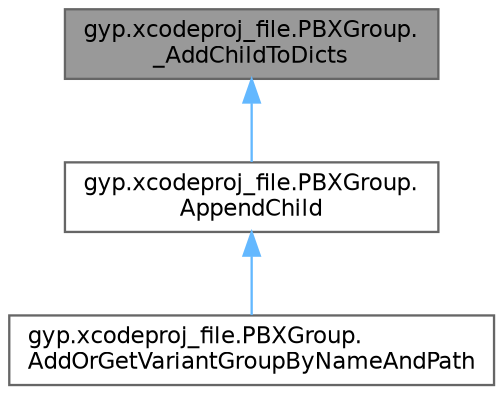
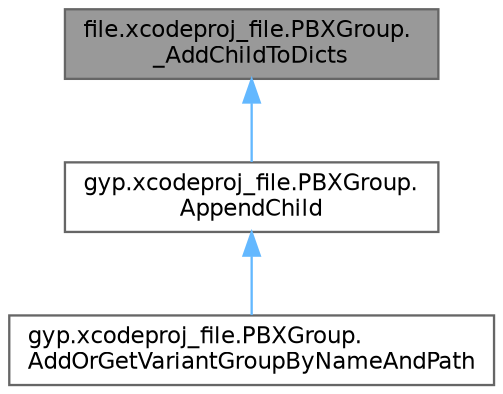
(252, 44) -> (252, 44)
